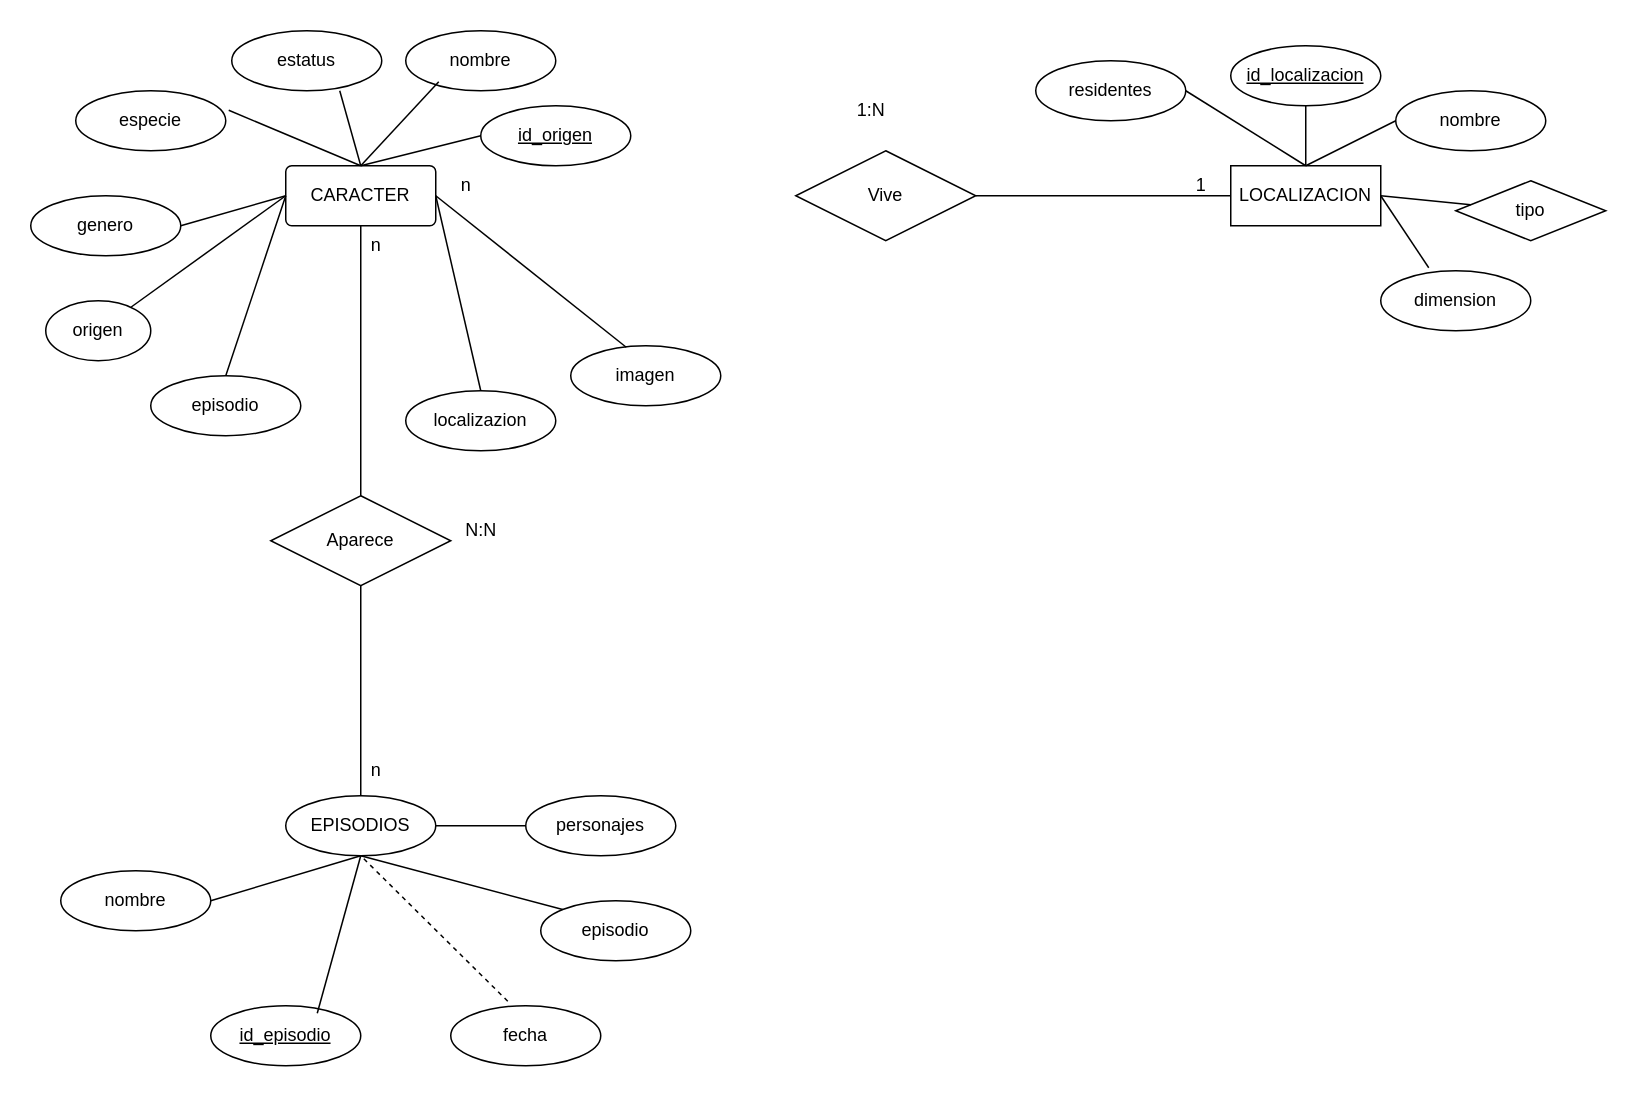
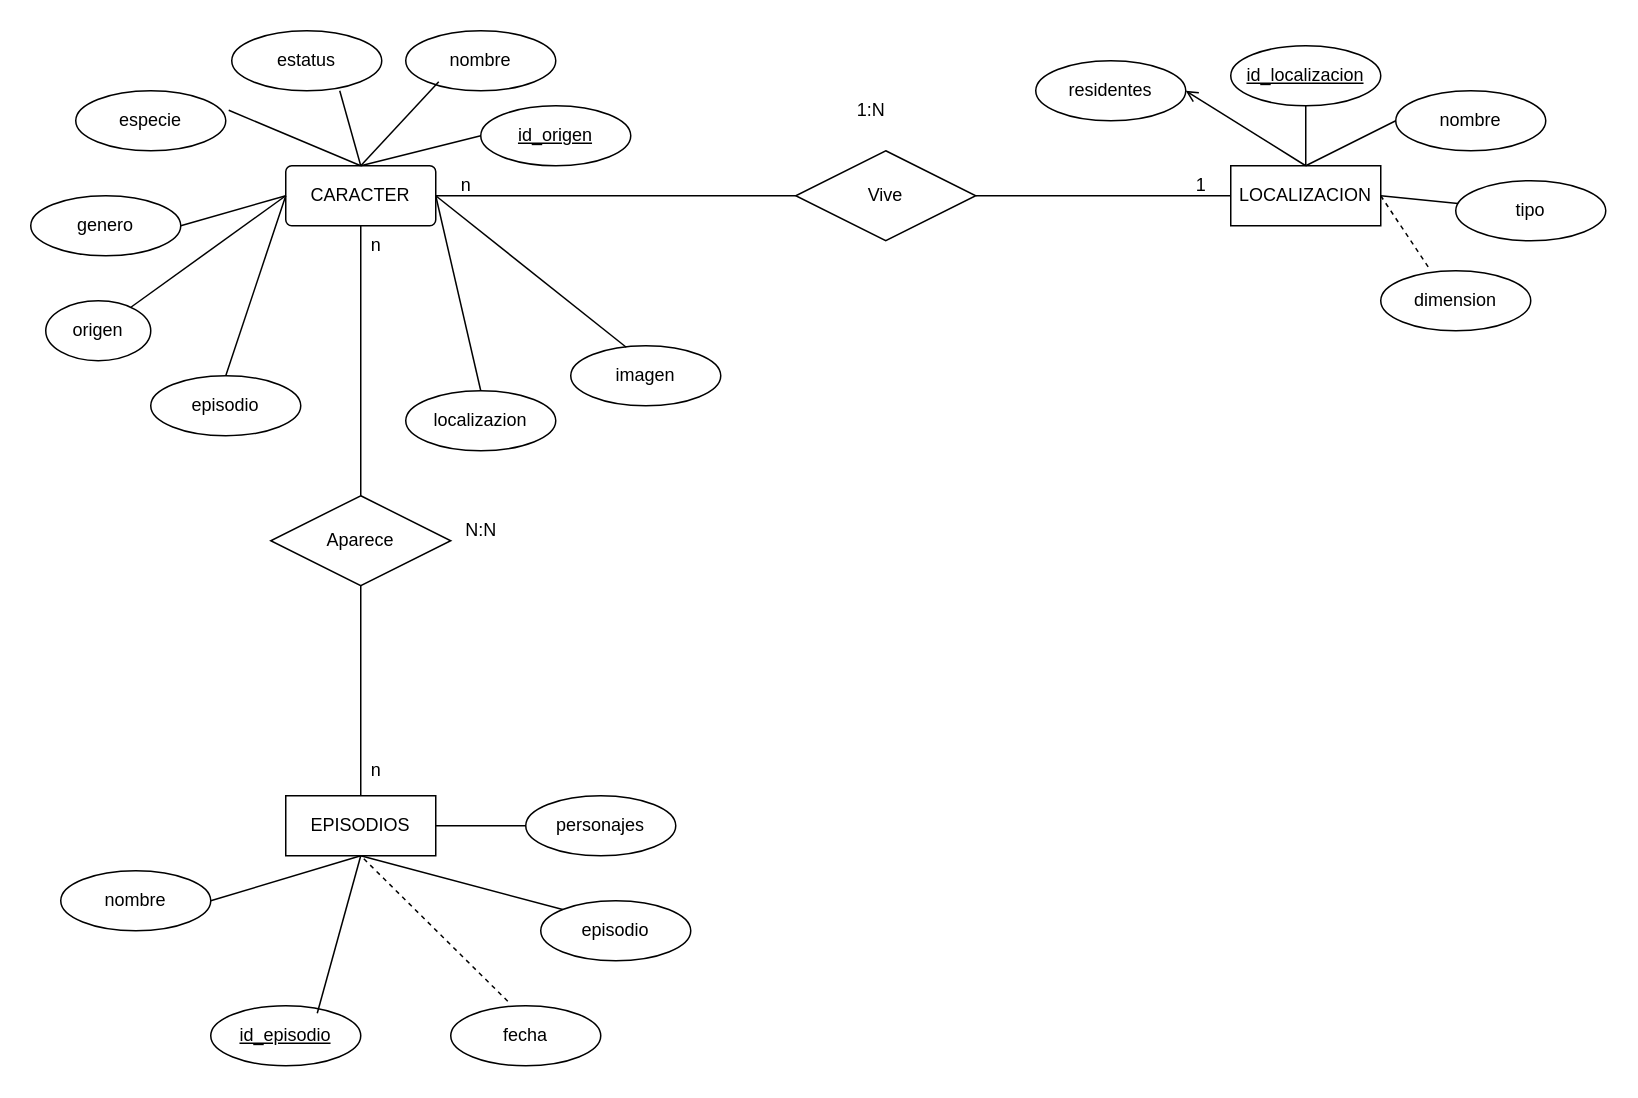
(1190, 93) -> (1191, 94)
none -> (618, 196)
(1531, 211) -> (1531, 211)
(1405, 233) -> (1405, 233)
(361, 826) -> (361, 826)
